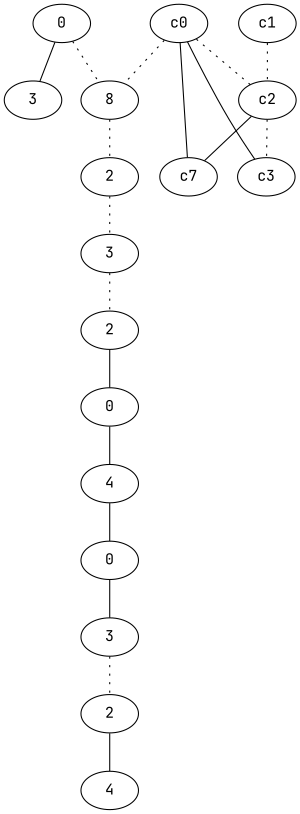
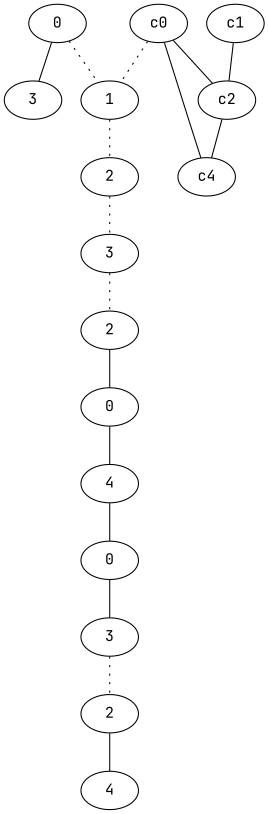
(223, 62) -> (193, 62)
(267, 62) -> (231, 62)
(110, 100) -> (110, 100)
(189, 177) -> (207, 177)
(266, 177) -> none
